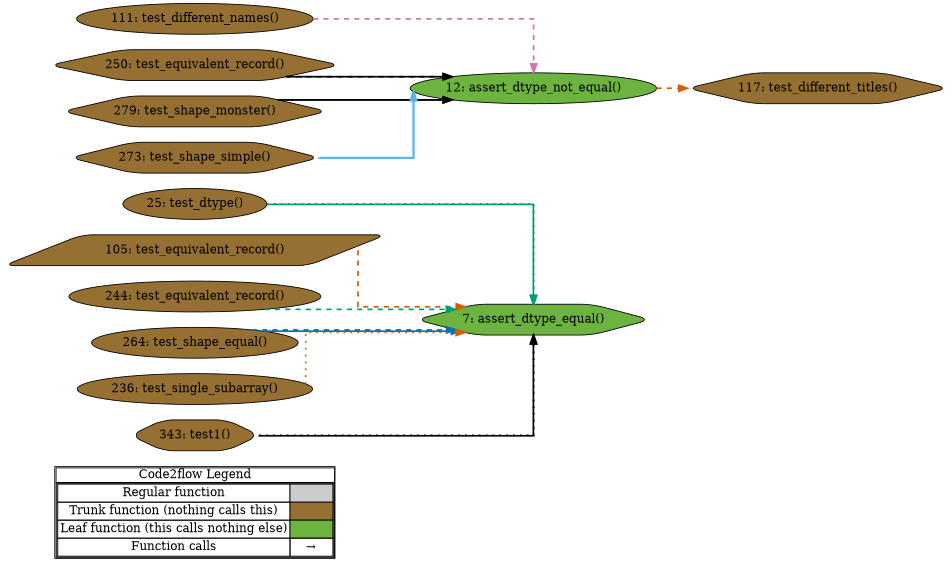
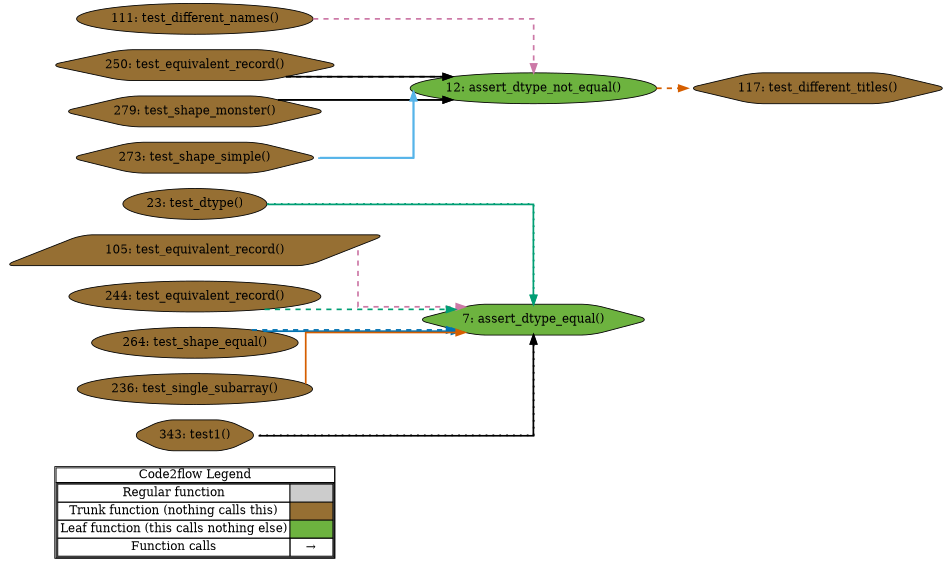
(195, 204) -> (195, 204)
(358, 301) -> (358, 301)
(355, 332) -> (355, 332)
